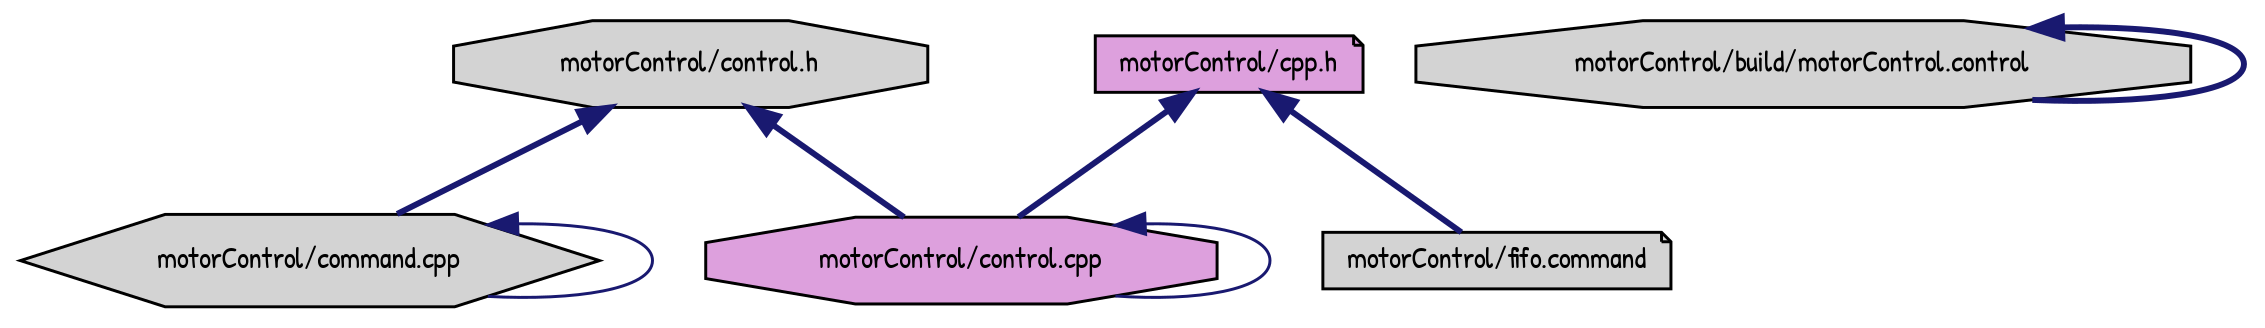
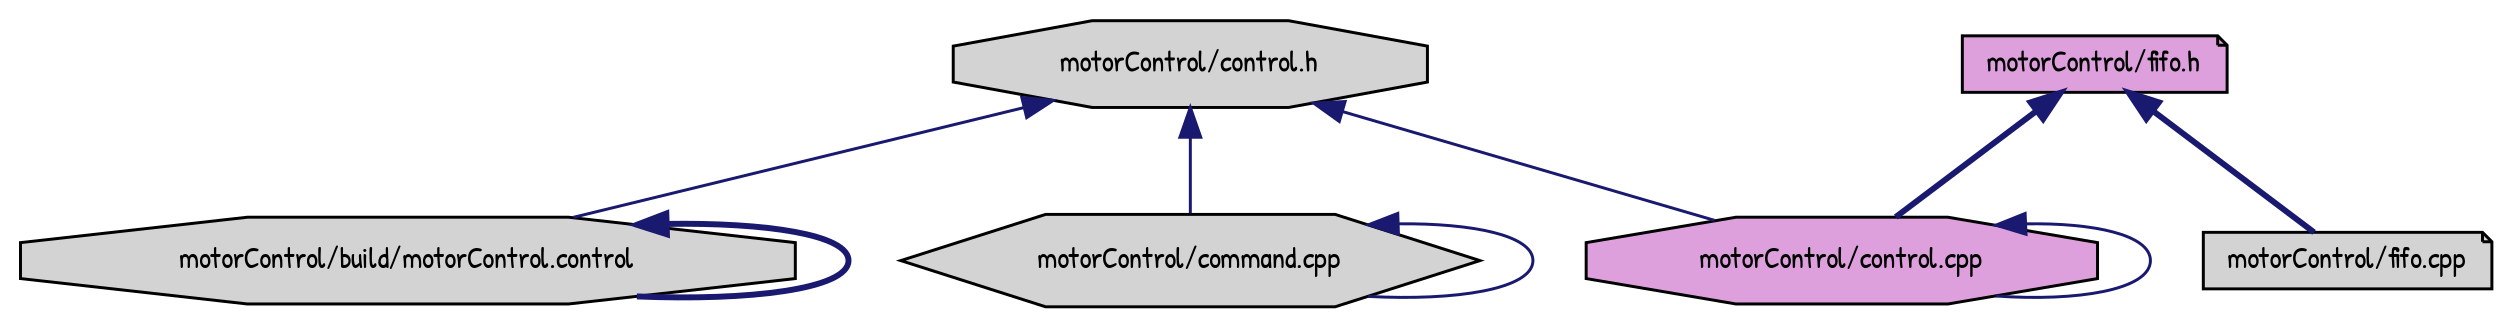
(1229, 64) -> (2095, 64)
none -> (799, 162)
(490, 167) -> (1190, 175)
(839, 171) -> (1529, 166)
(1497, 261) -> (2348, 261)
